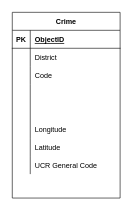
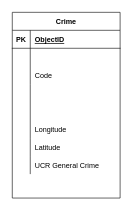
(75, 57) -> none
(64, 166) -> (65, 166)
